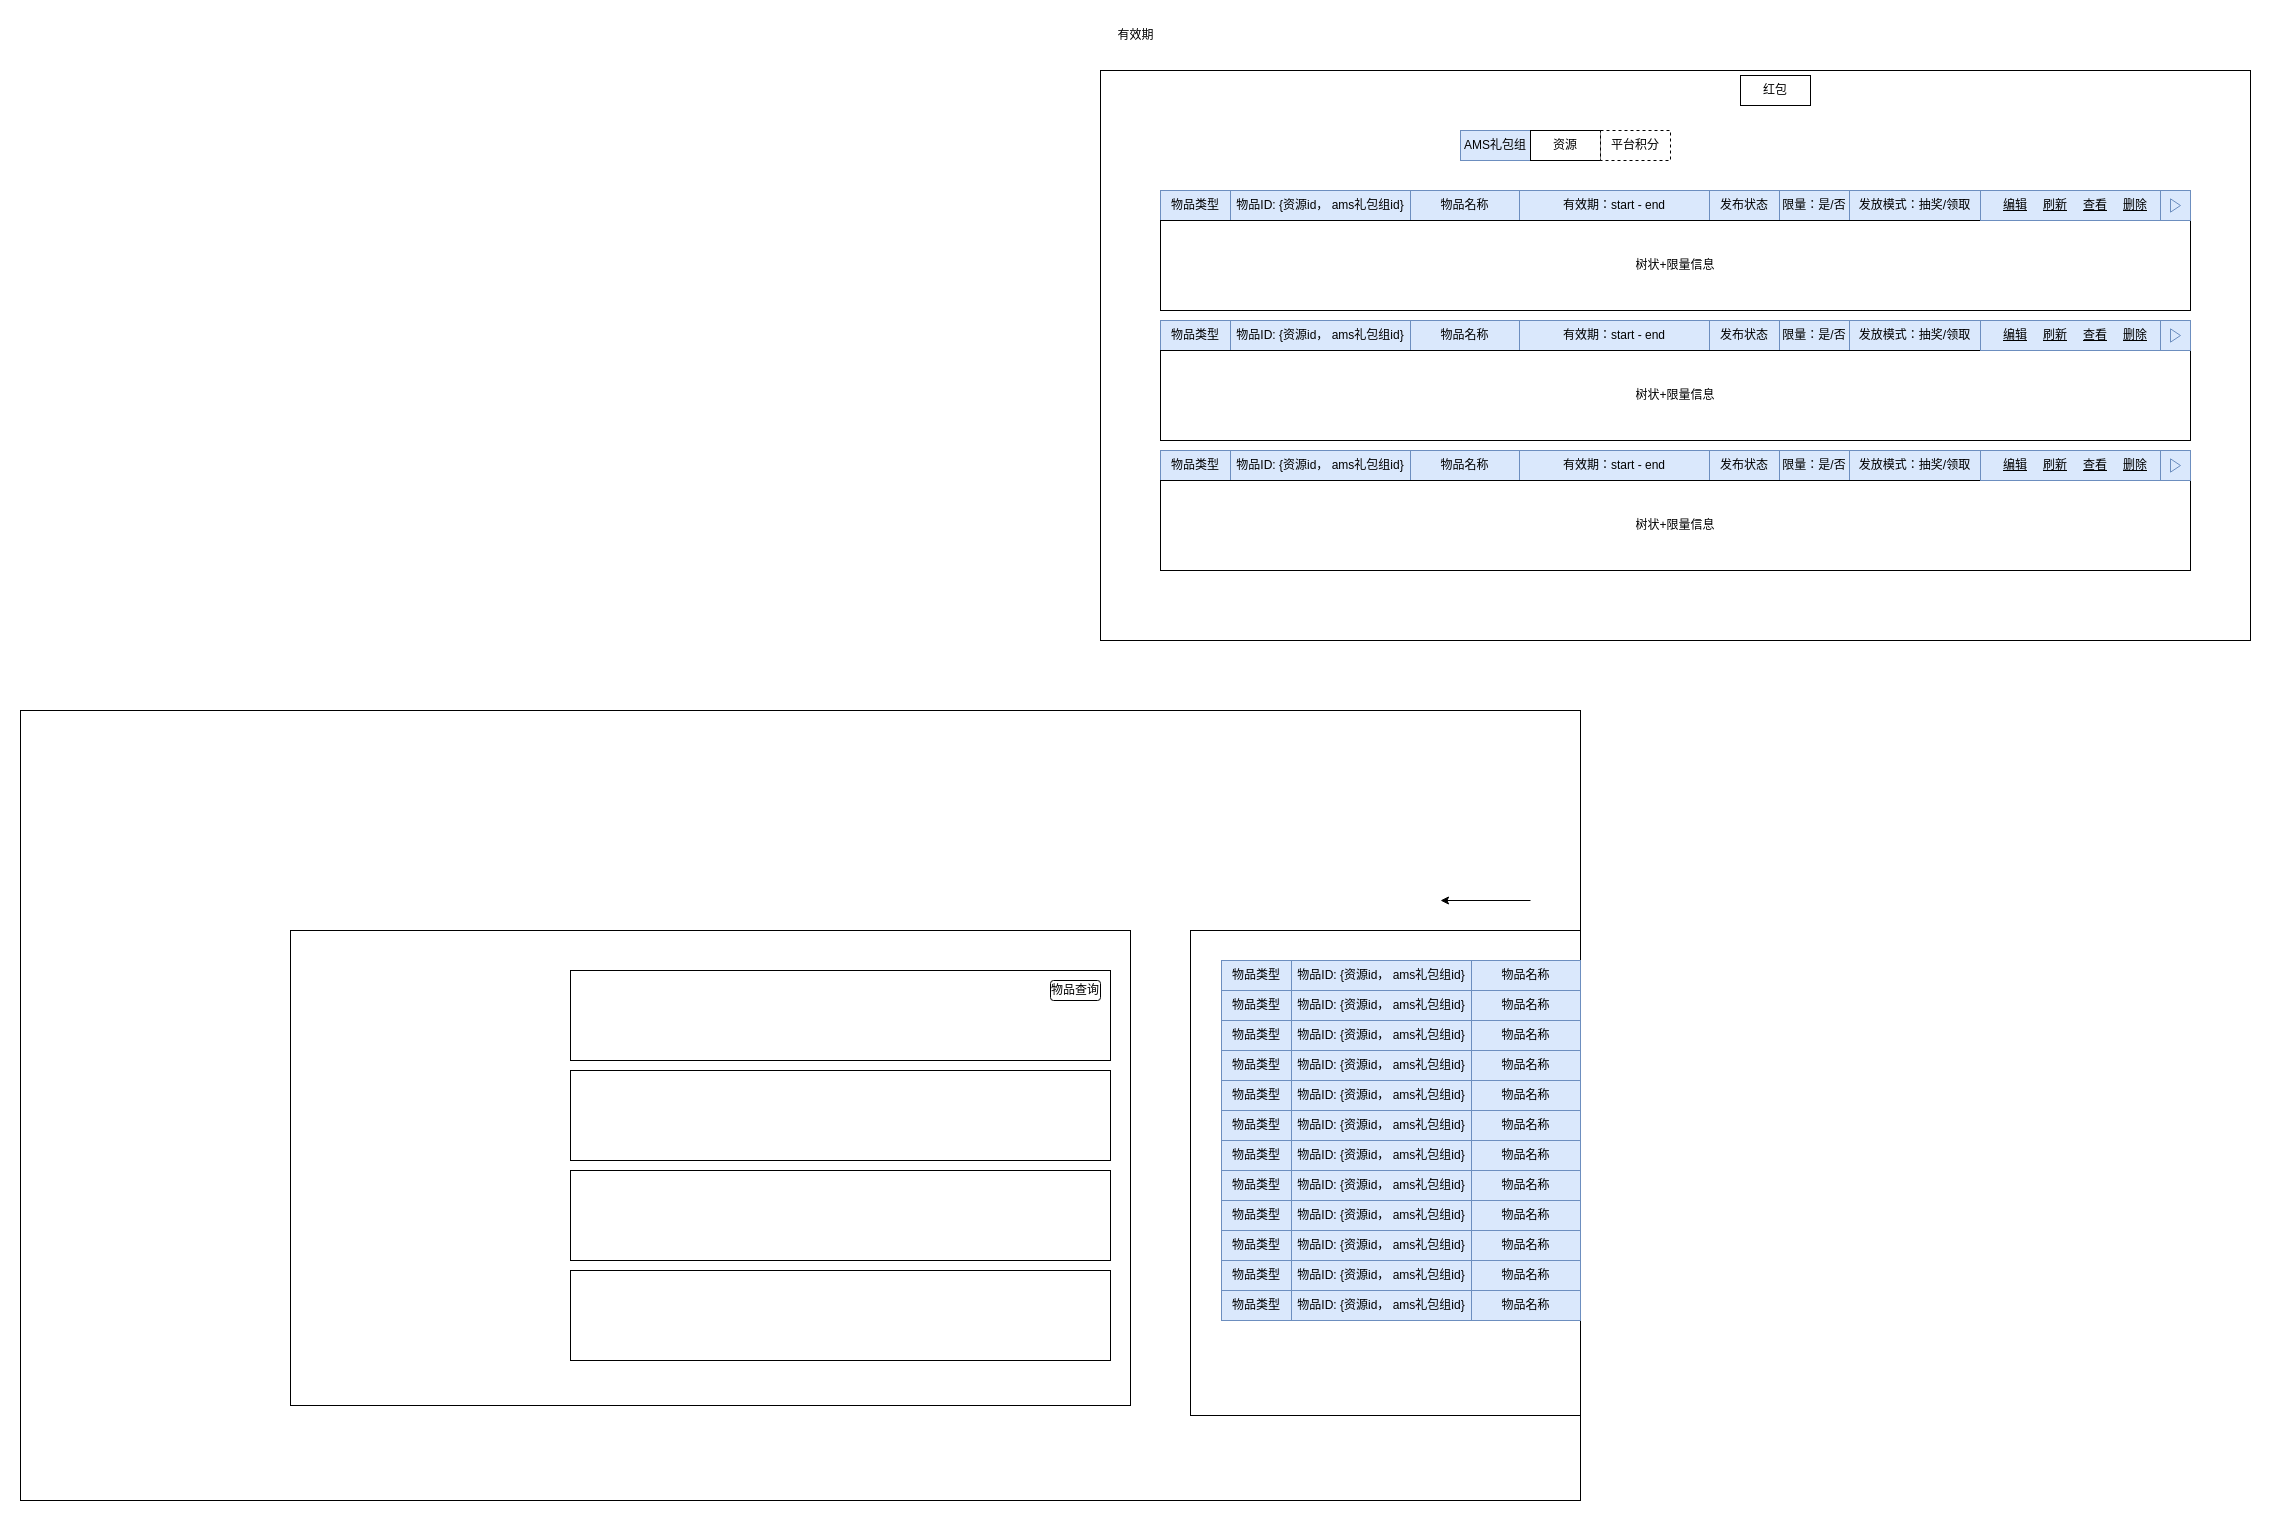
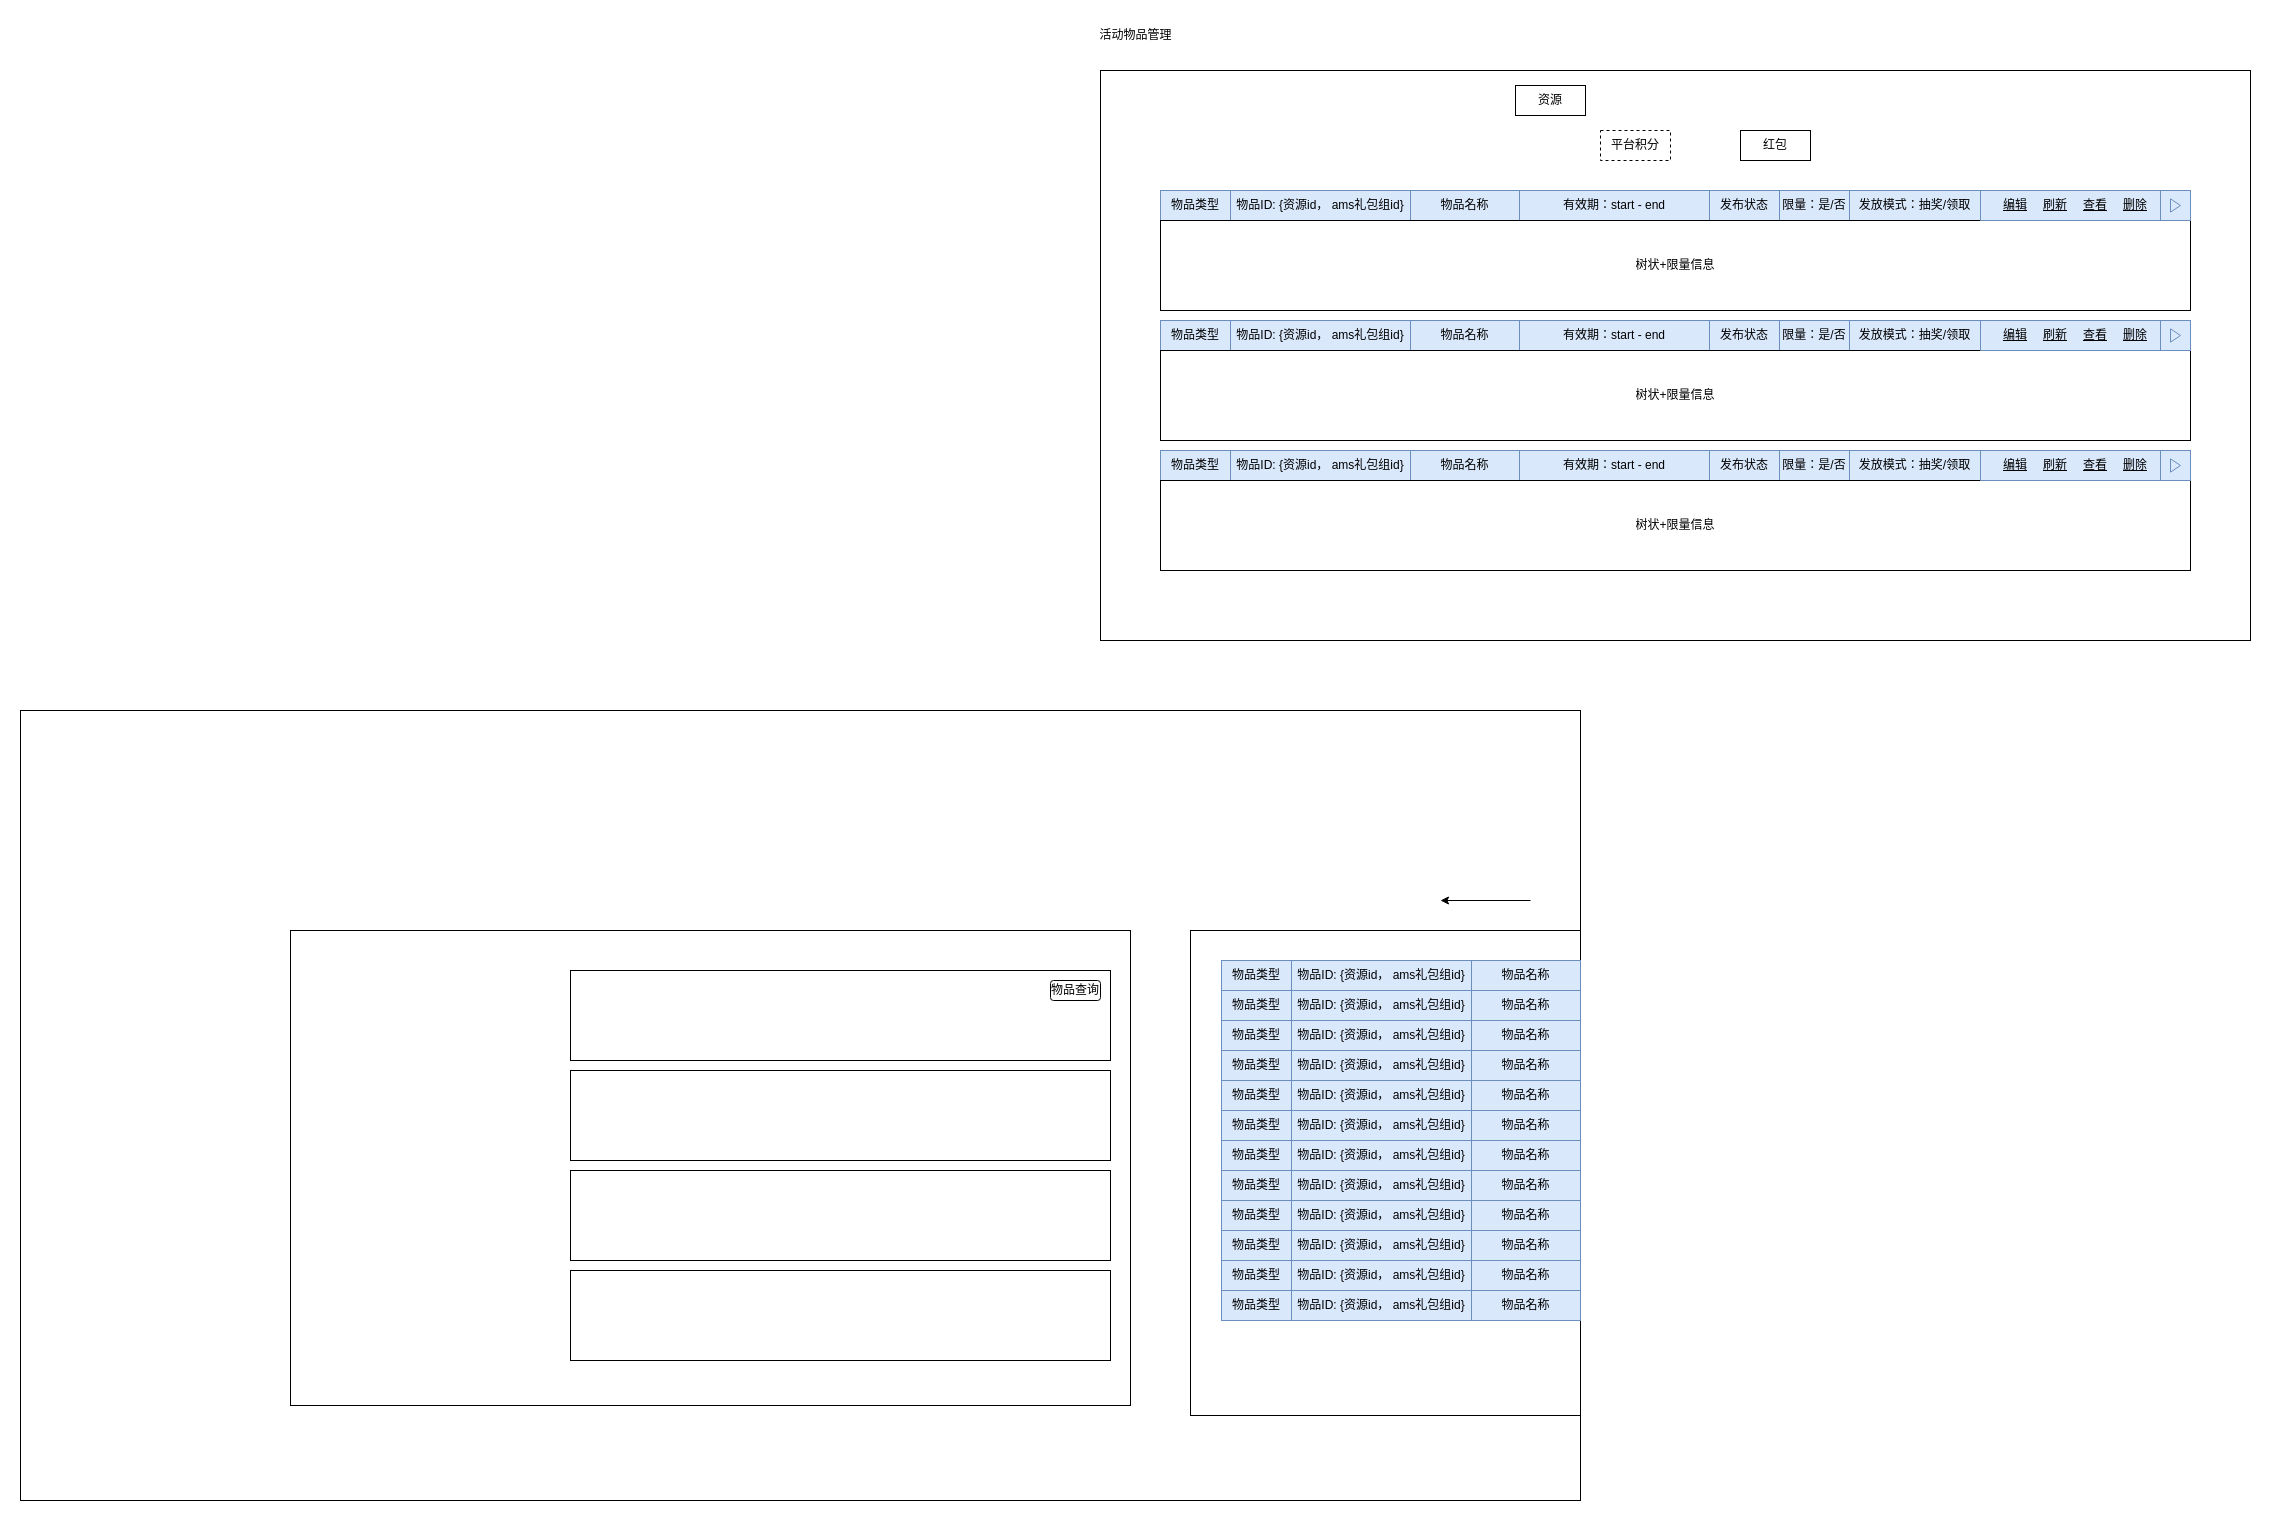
(1136, 36) -> (1136, 36)
(1776, 91) -> (1776, 146)
(1496, 146) -> none
(1566, 146) -> (1551, 101)
